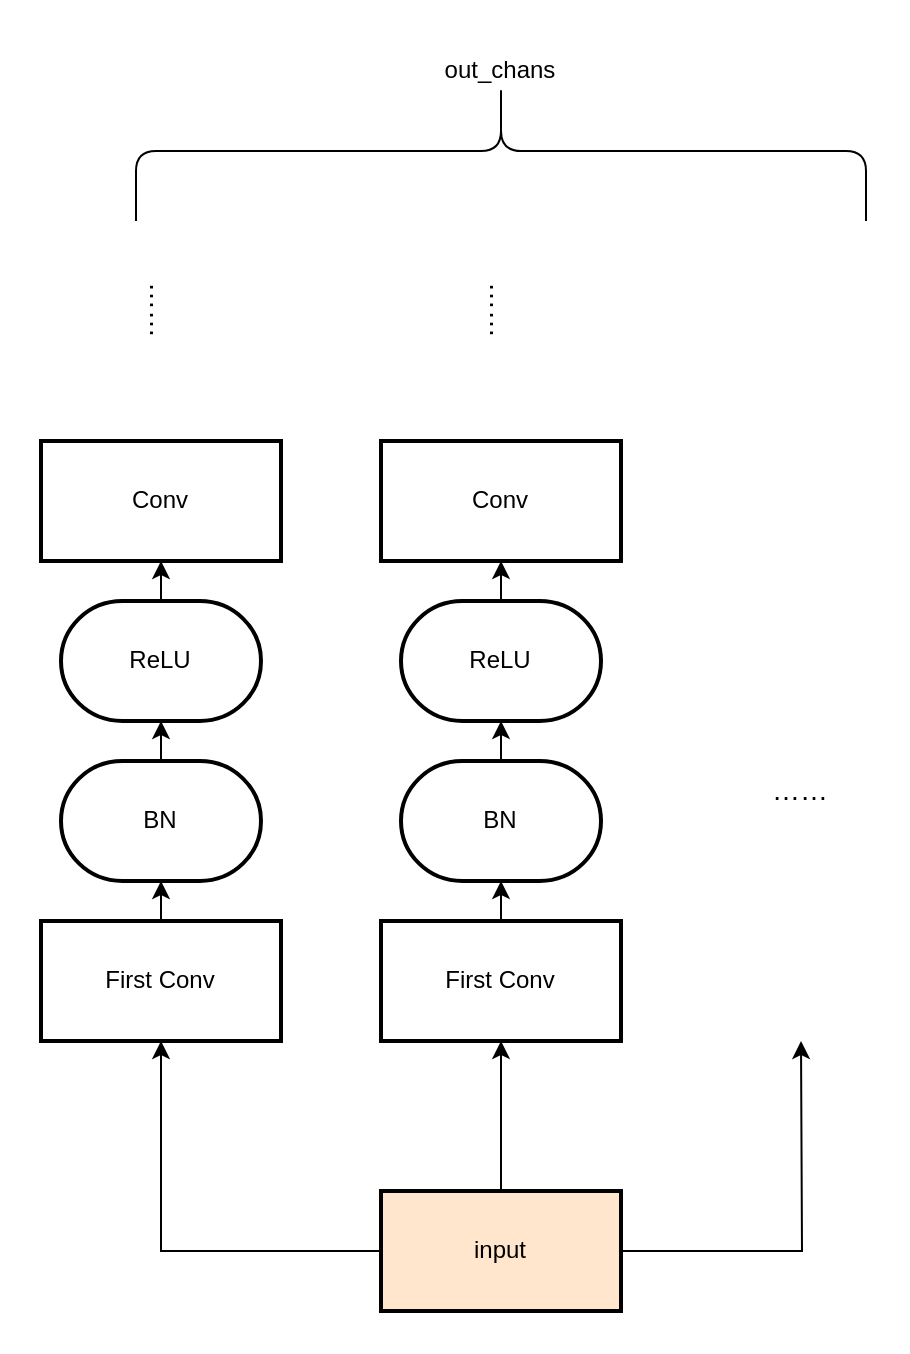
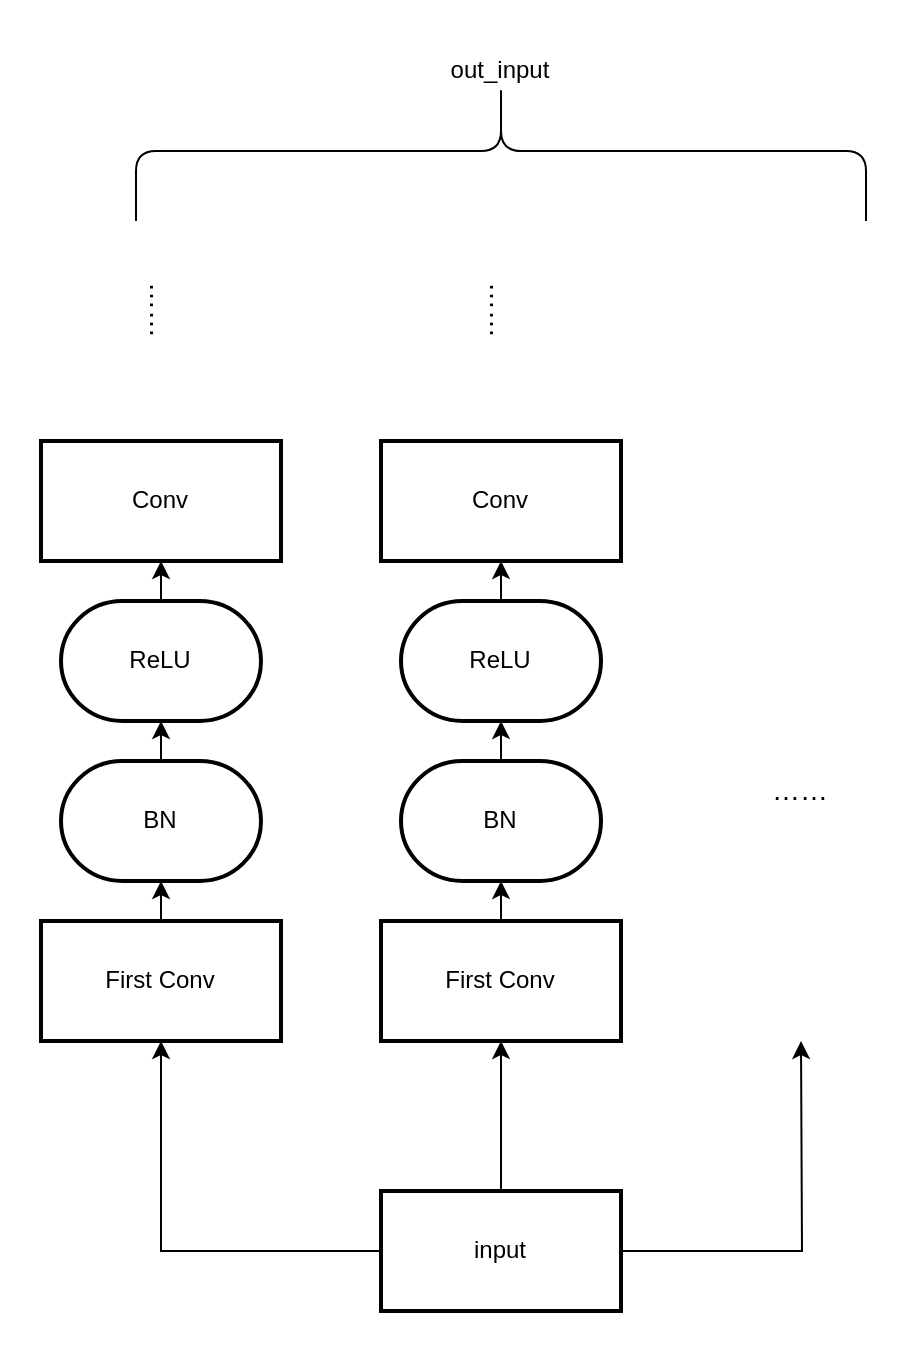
(501, 71) -> (501, 71)
(501, 1251) -> (501, 1251)
